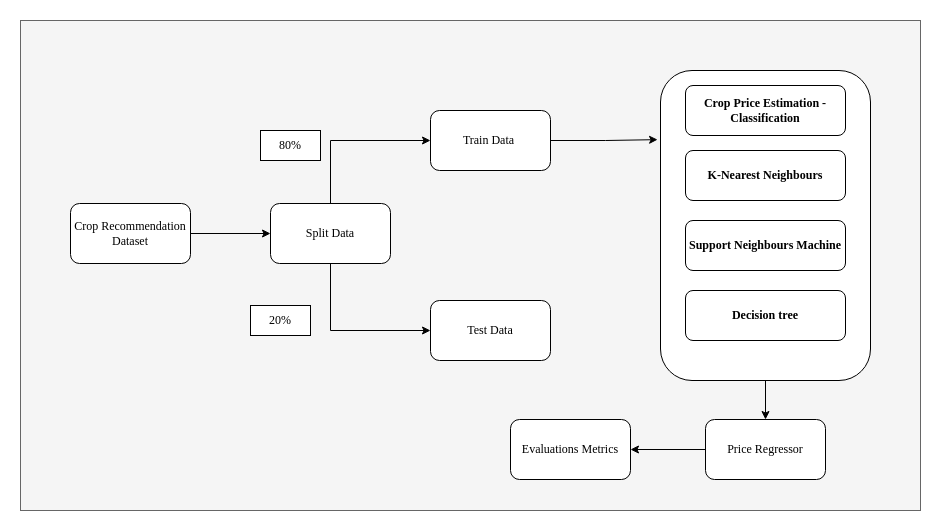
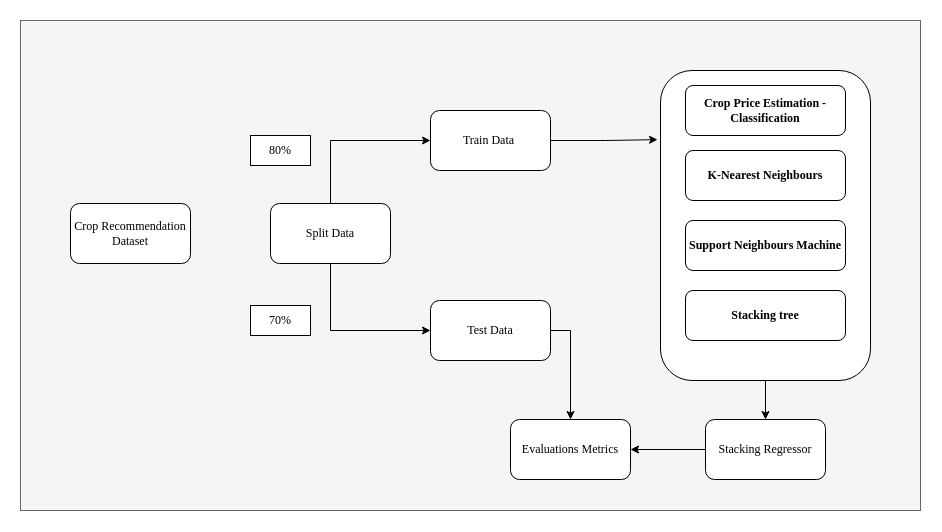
(291, 146) -> (281, 151)
(227, 234) -> none
(766, 316) -> (766, 316)
(281, 321) -> (281, 321)
none -> (571, 362)
(766, 450) -> (766, 450)
